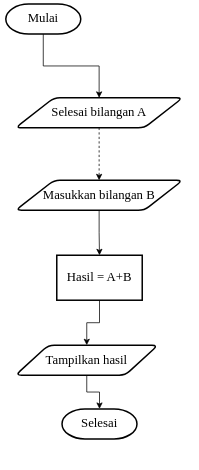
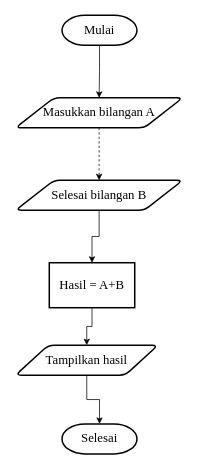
(43, 19) -> (99, 30)
(99, 113) -> (99, 113)
(99, 195) -> (99, 195)
(99, 278) -> (92, 285)
(99, 424) -> (99, 439)
